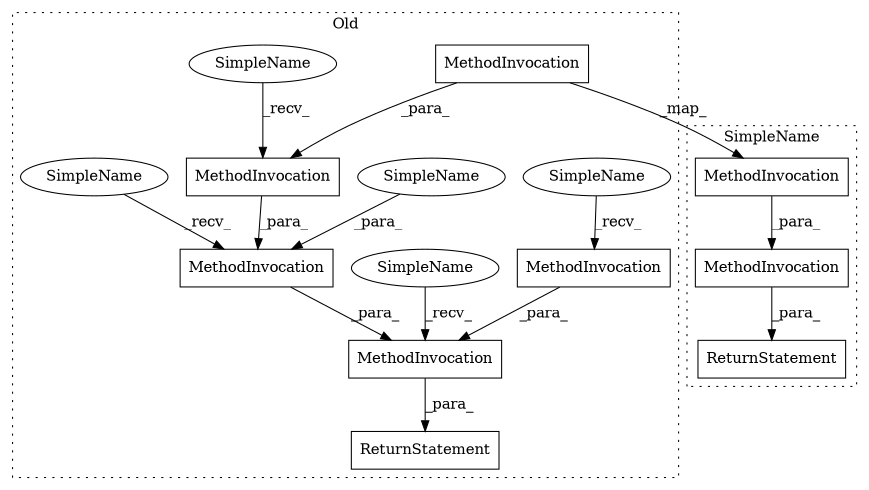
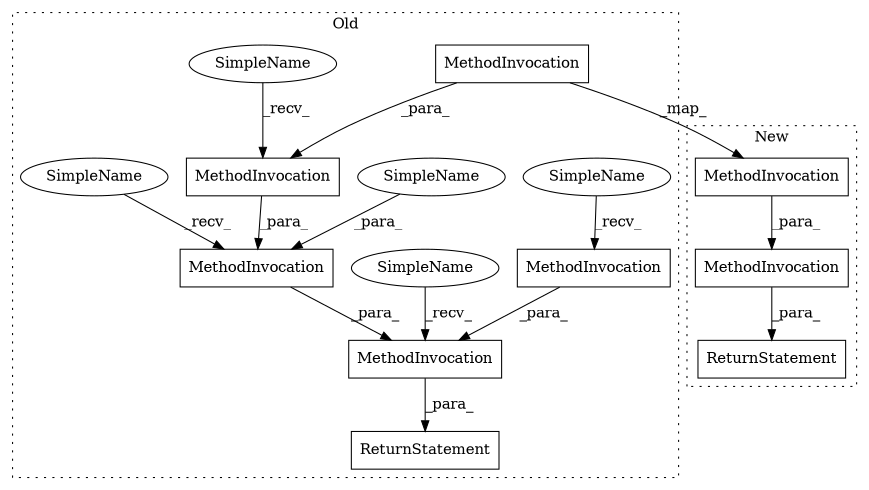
(772, 138) -> (772, 138)
